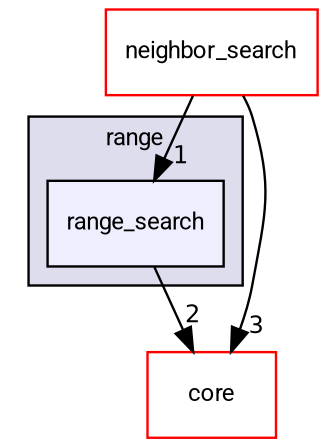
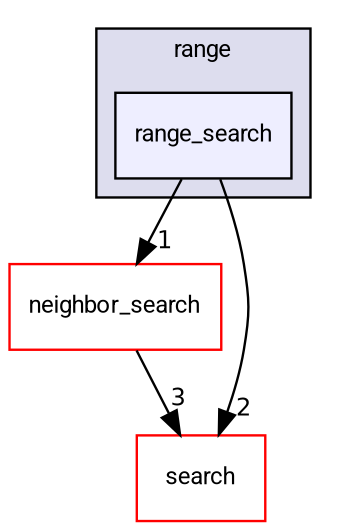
(176, 132) -> (164, 213)
(212, 395) -> (201, 478)
